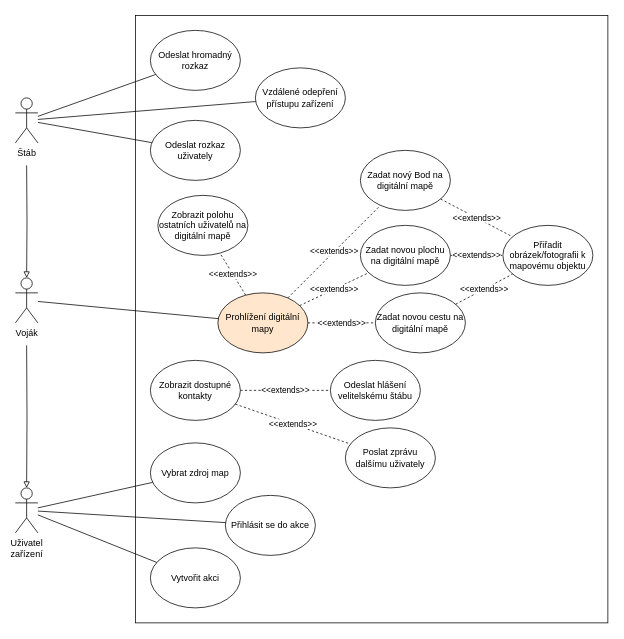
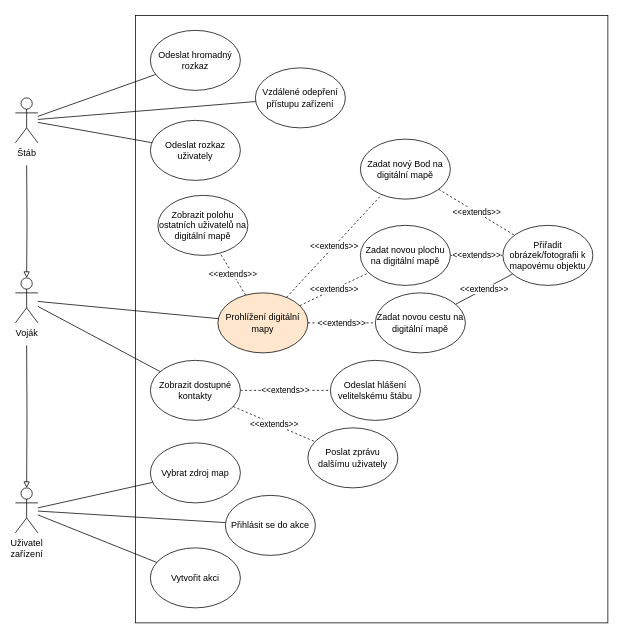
(405, 180) -> (405, 169)
(465, 299) -> (465, 299)
none -> (99, 339)
(390, 458) -> (353, 458)
